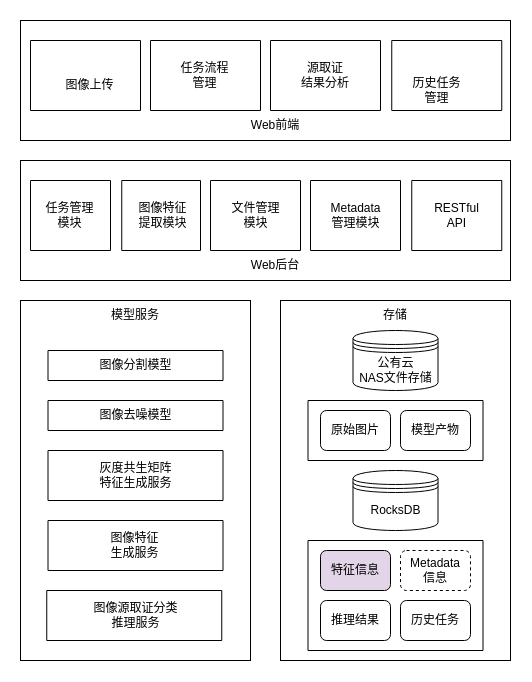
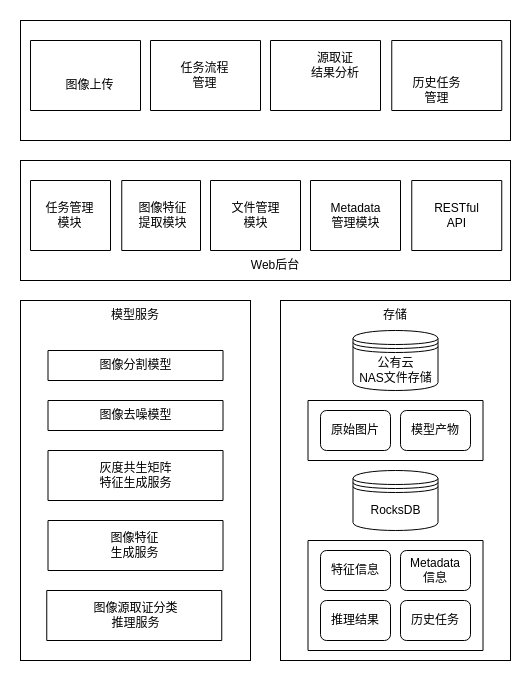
(325, 76) -> (335, 66)
(276, 126) -> none
(356, 571) -> (356, 571)
(436, 571) -> (436, 571)
